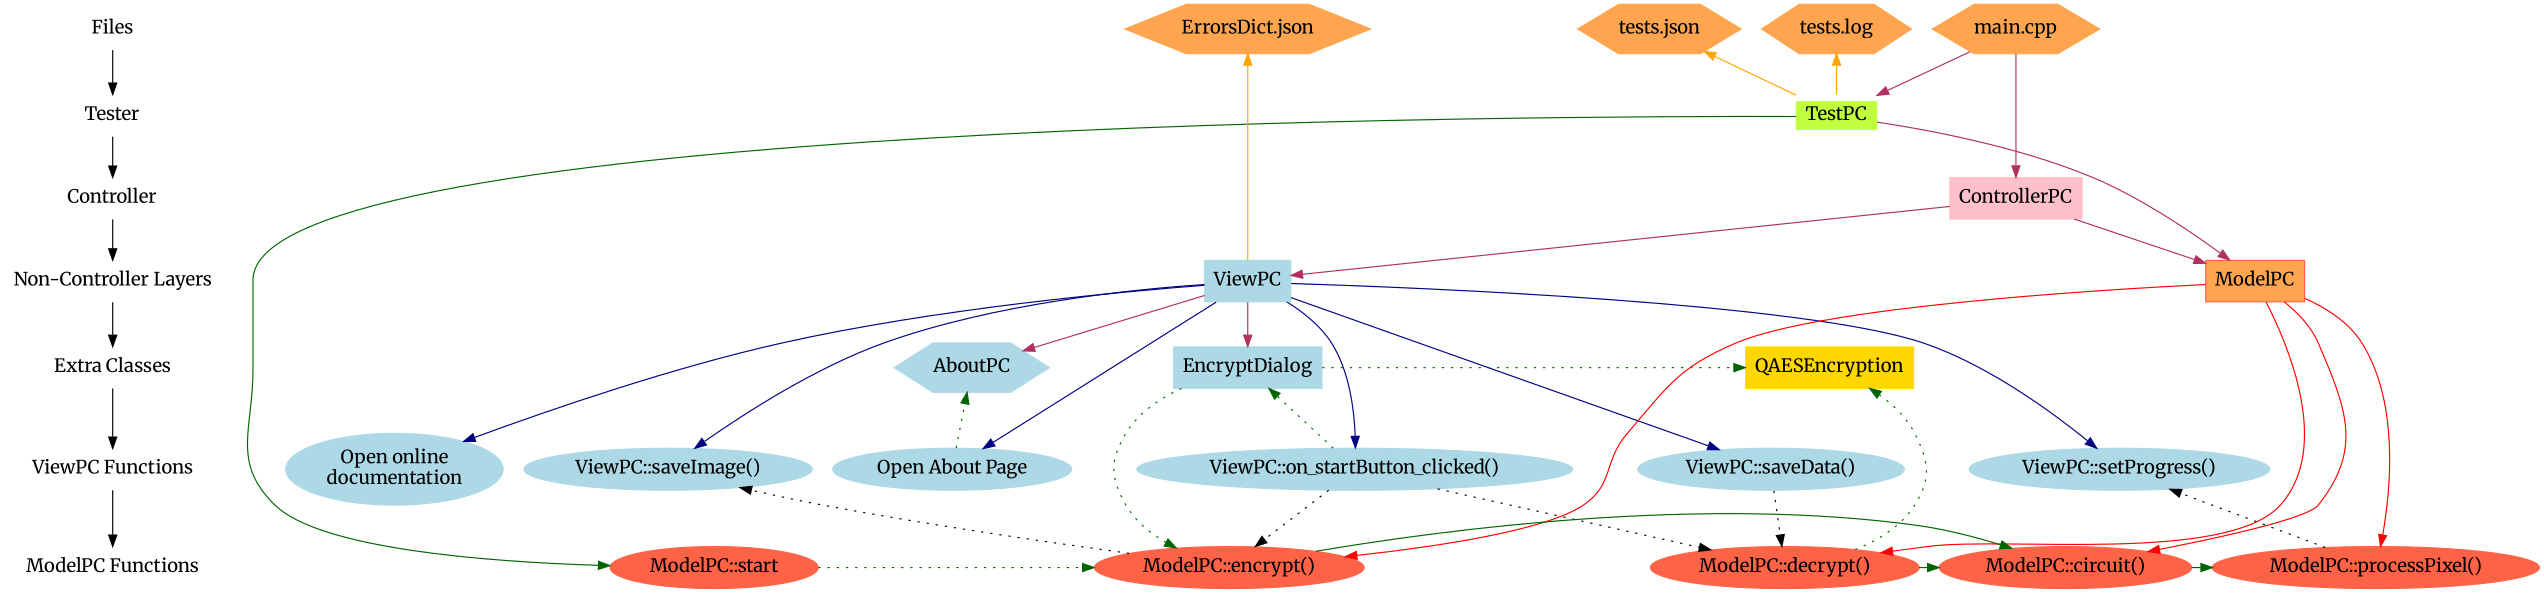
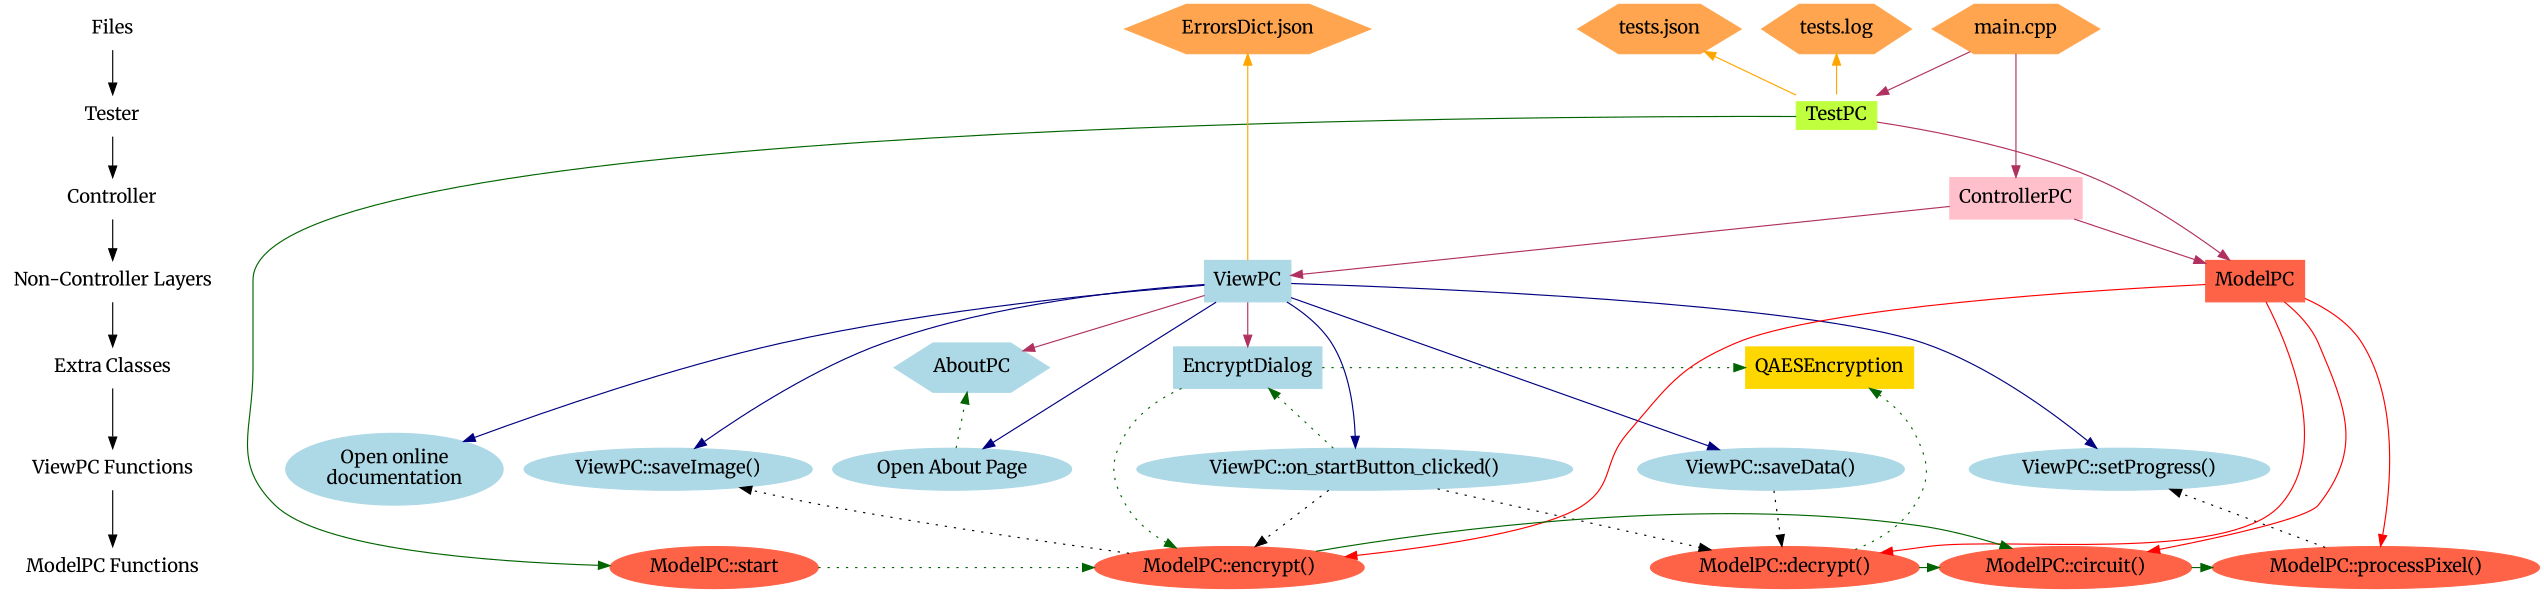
(2255, 281) -> (2255, 281)
